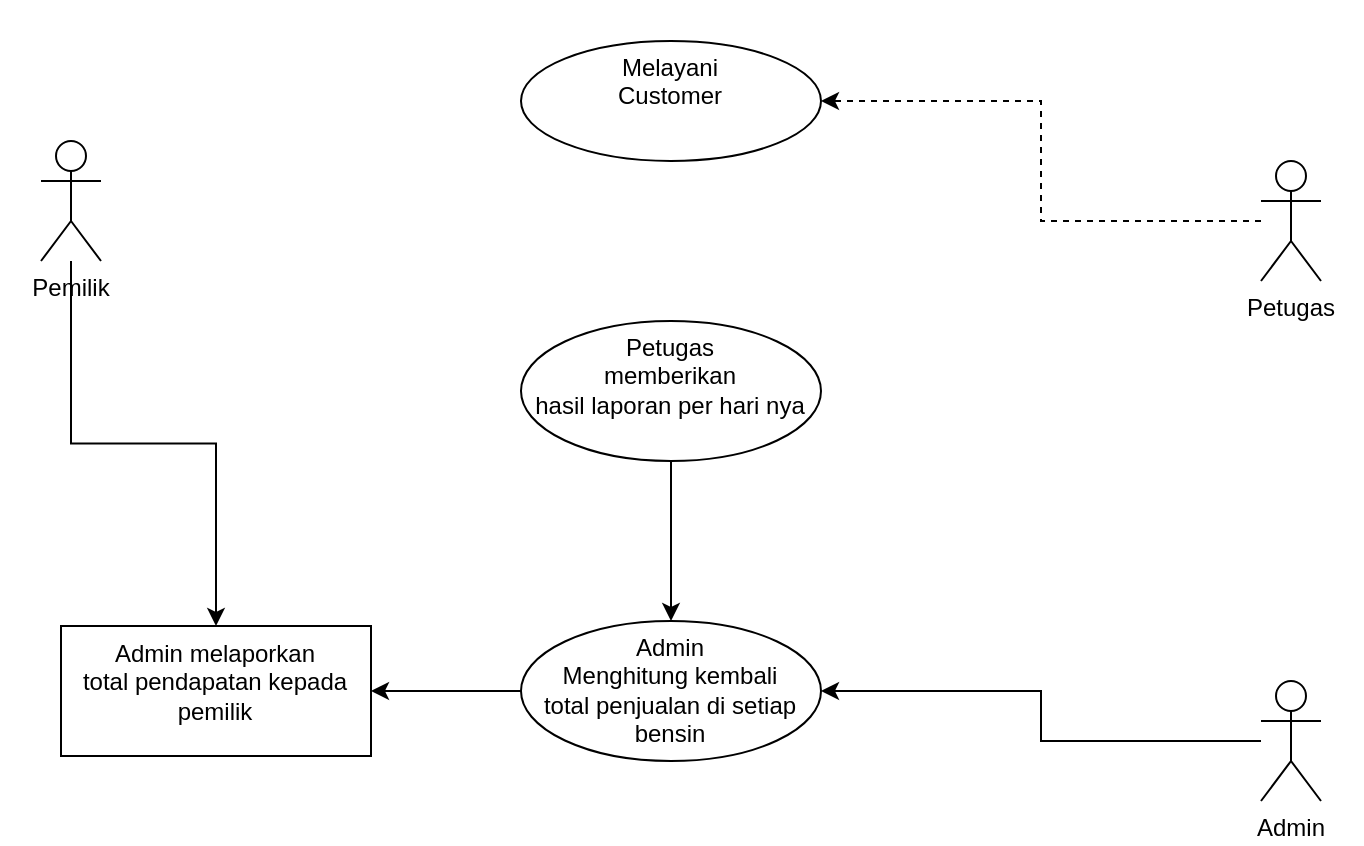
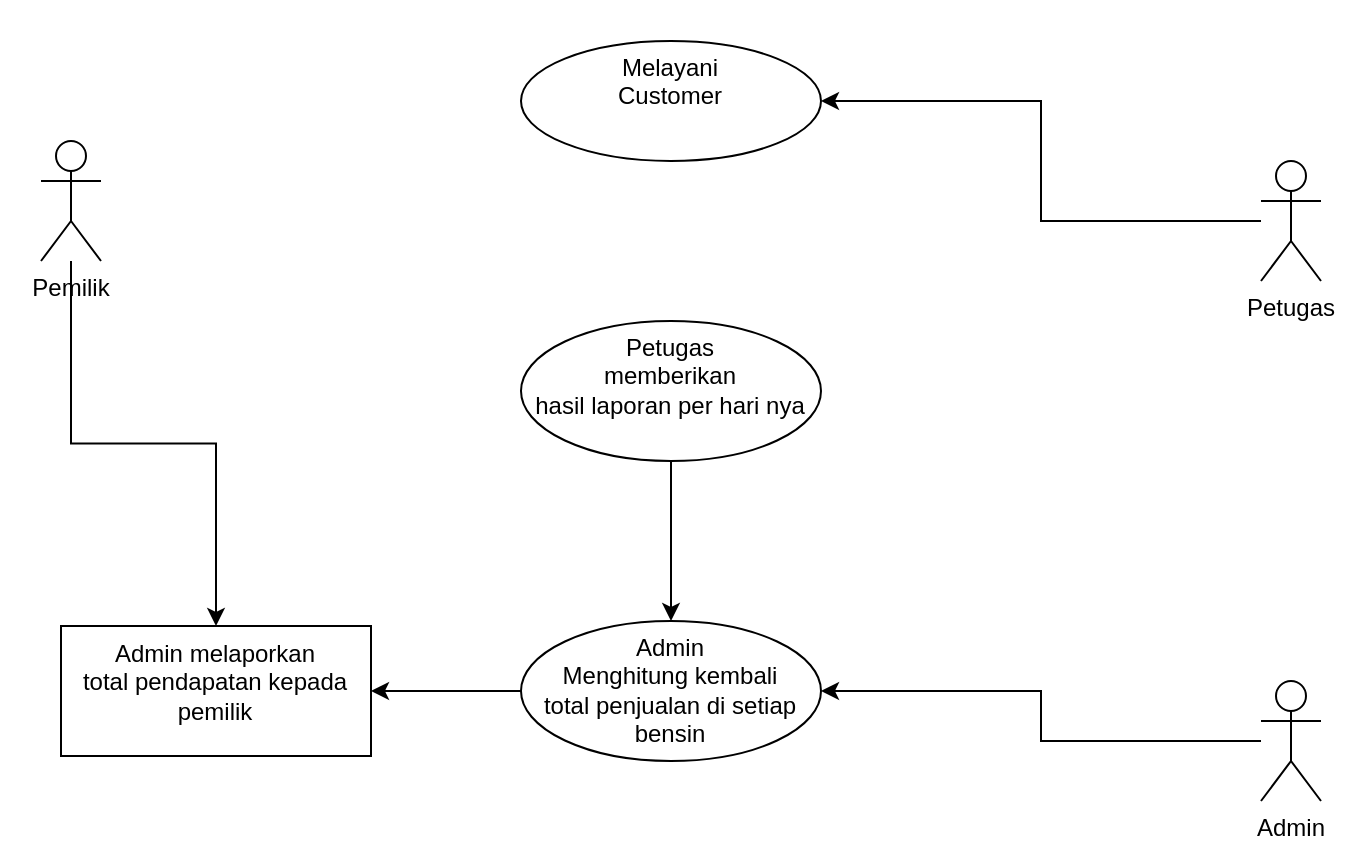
(1041, 168) -> (1041, 168)
